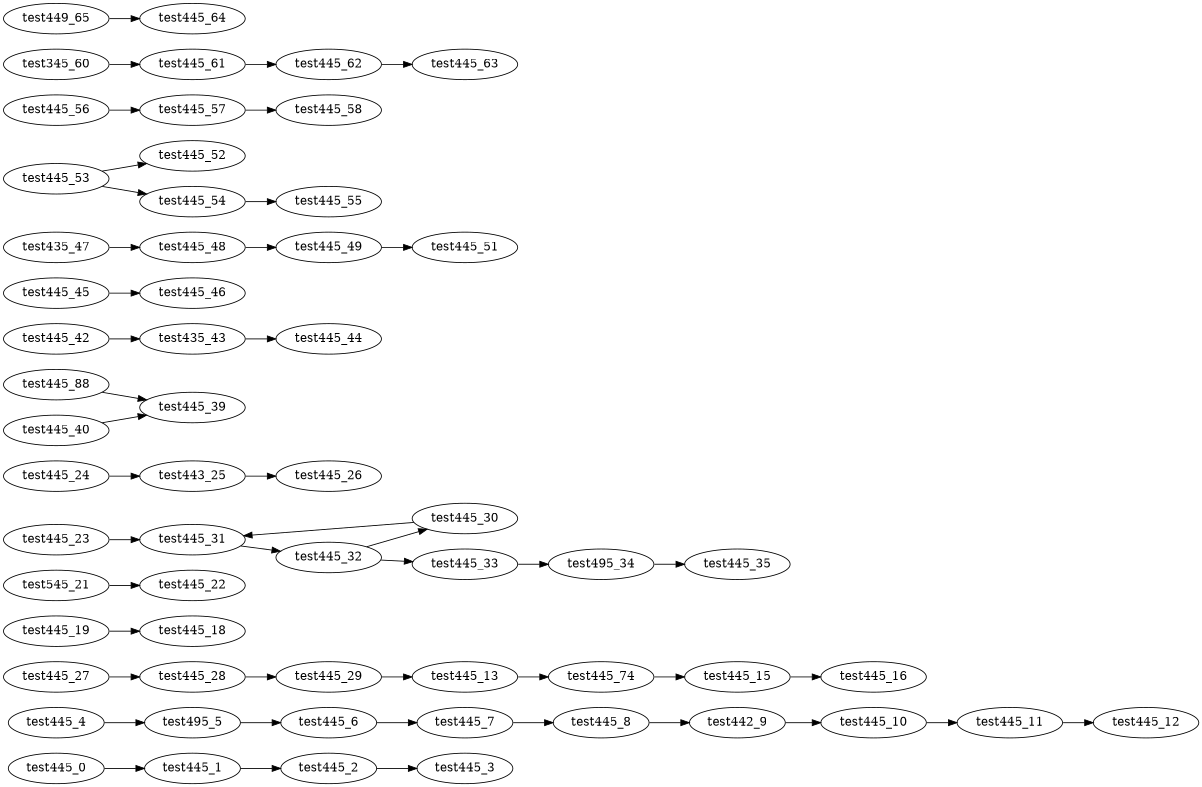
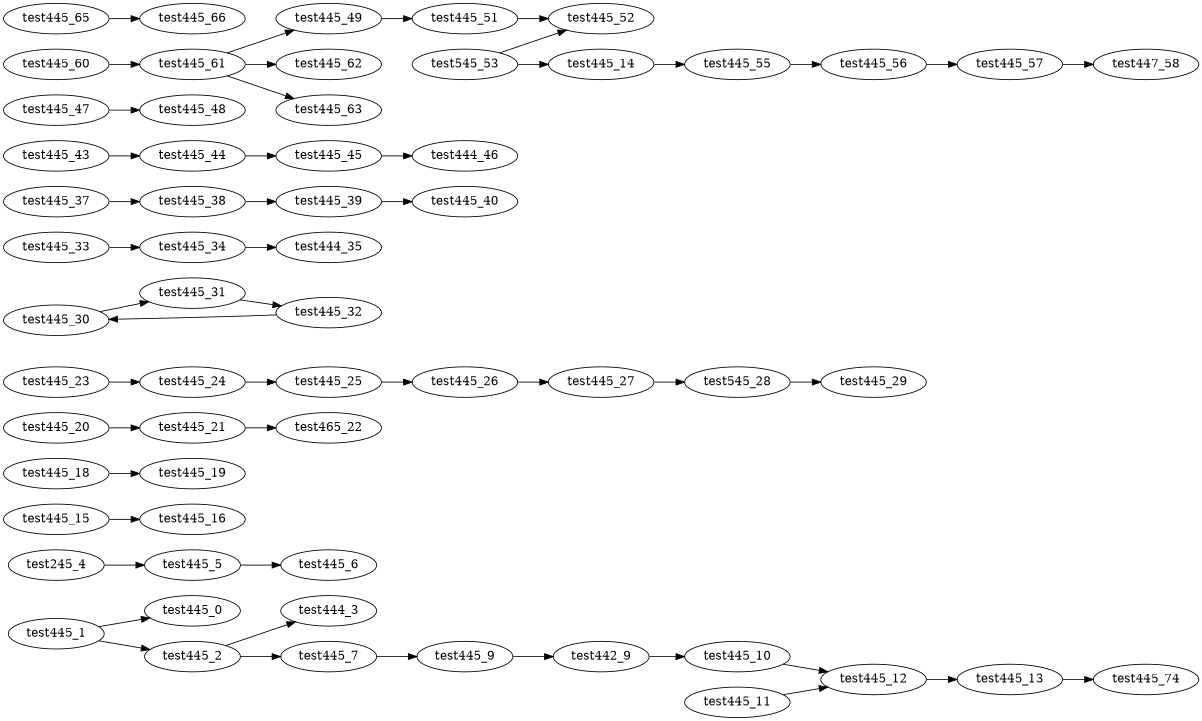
(56, 19) -> (56, 19)
(192, 19) -> (192, 19)
none -> (529, 19)
(56, 64) -> (56, 64)
(393, 64) -> (257, 86)
none -> (801, 64)
(329, 110) -> (1146, 64)
none -> (256, 156)
(56, 179) -> (465, 64)
none -> (56, 202)
(192, 202) -> (601, 64)
(56, 247) -> (56, 110)
(256, 247) -> (257, 43)
(192, 293) -> (465, 156)
(56, 339) -> none
(192, 339) -> (56, 156)
none -> (529, 382)
(56, 385) -> (192, 202)
(120, 420) -> (393, 202)
none -> (56, 428)
(192, 476) -> (329, 382)
(120, 540) -> (120, 382)
(393, 561) -> none
(601, 564) -> (192, 247)
(737, 564) -> (329, 247)
(56, 585) -> (192, 428)
(192, 585) -> (329, 428)
(120, 631) -> (120, 474)
(192, 677) -> (737, 382)
(393, 677) -> (938, 679)
(665, 677) -> none
(56, 723) -> (56, 565)
(192, 723) -> (192, 565)
(393, 723) -> (256, 657)
(601, 723) -> (465, 657)
(938, 723) -> (801, 667)
(120, 768) -> (120, 623)
(465, 768) -> (329, 611)
